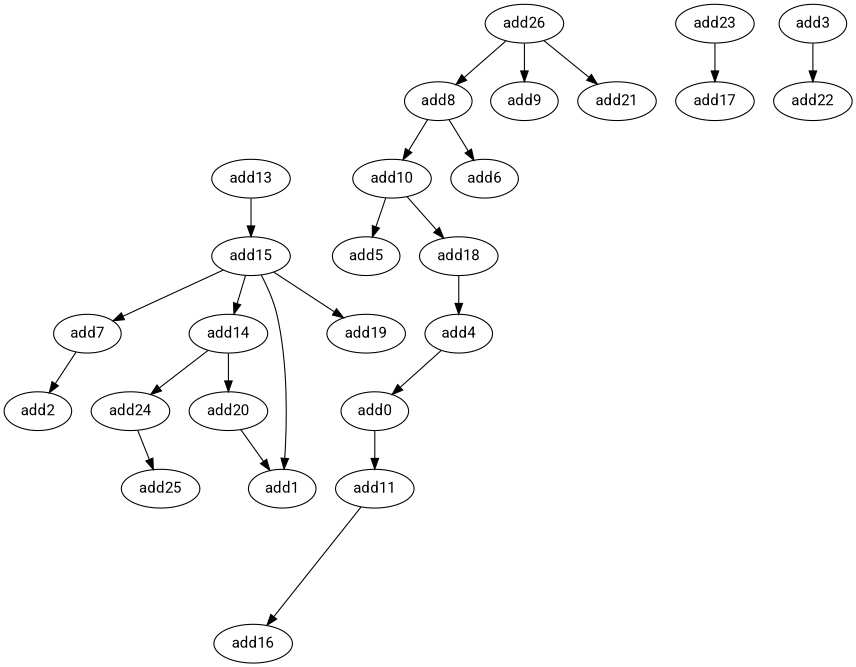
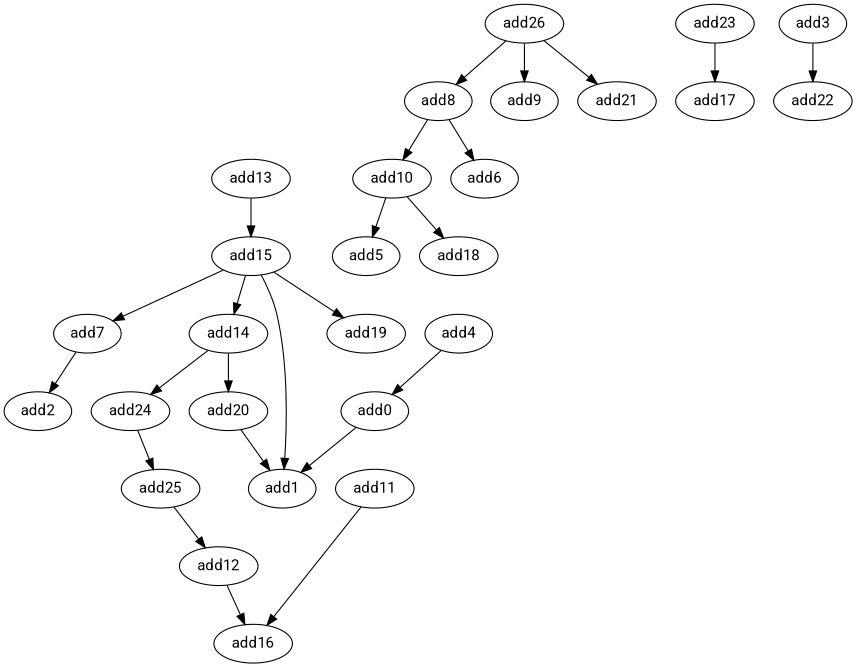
(459, 290) -> none
(375, 445) -> (333, 447)
none -> (219, 566)
